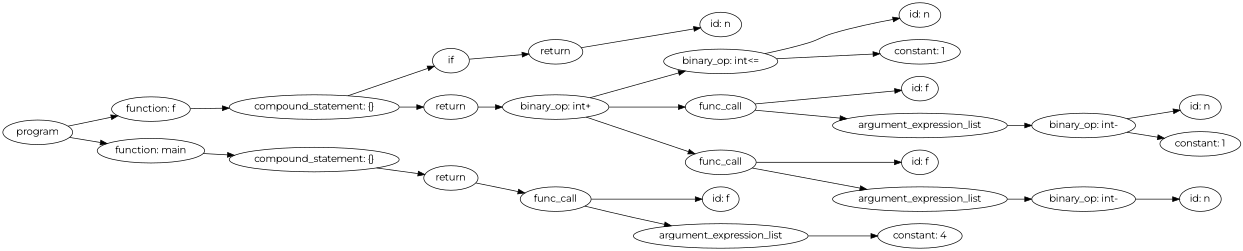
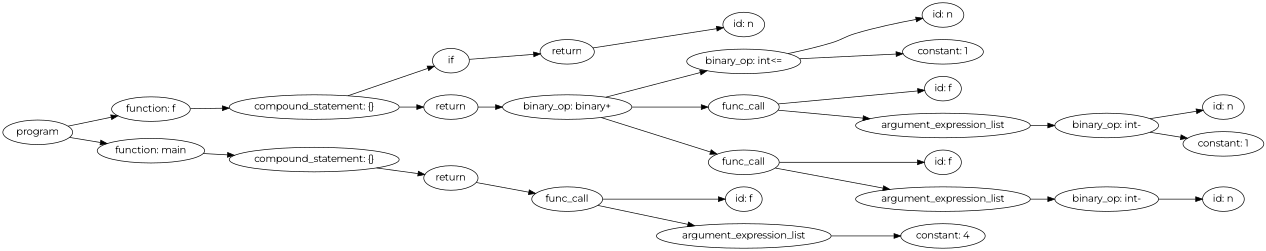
(556, 107) -> (567, 107)
